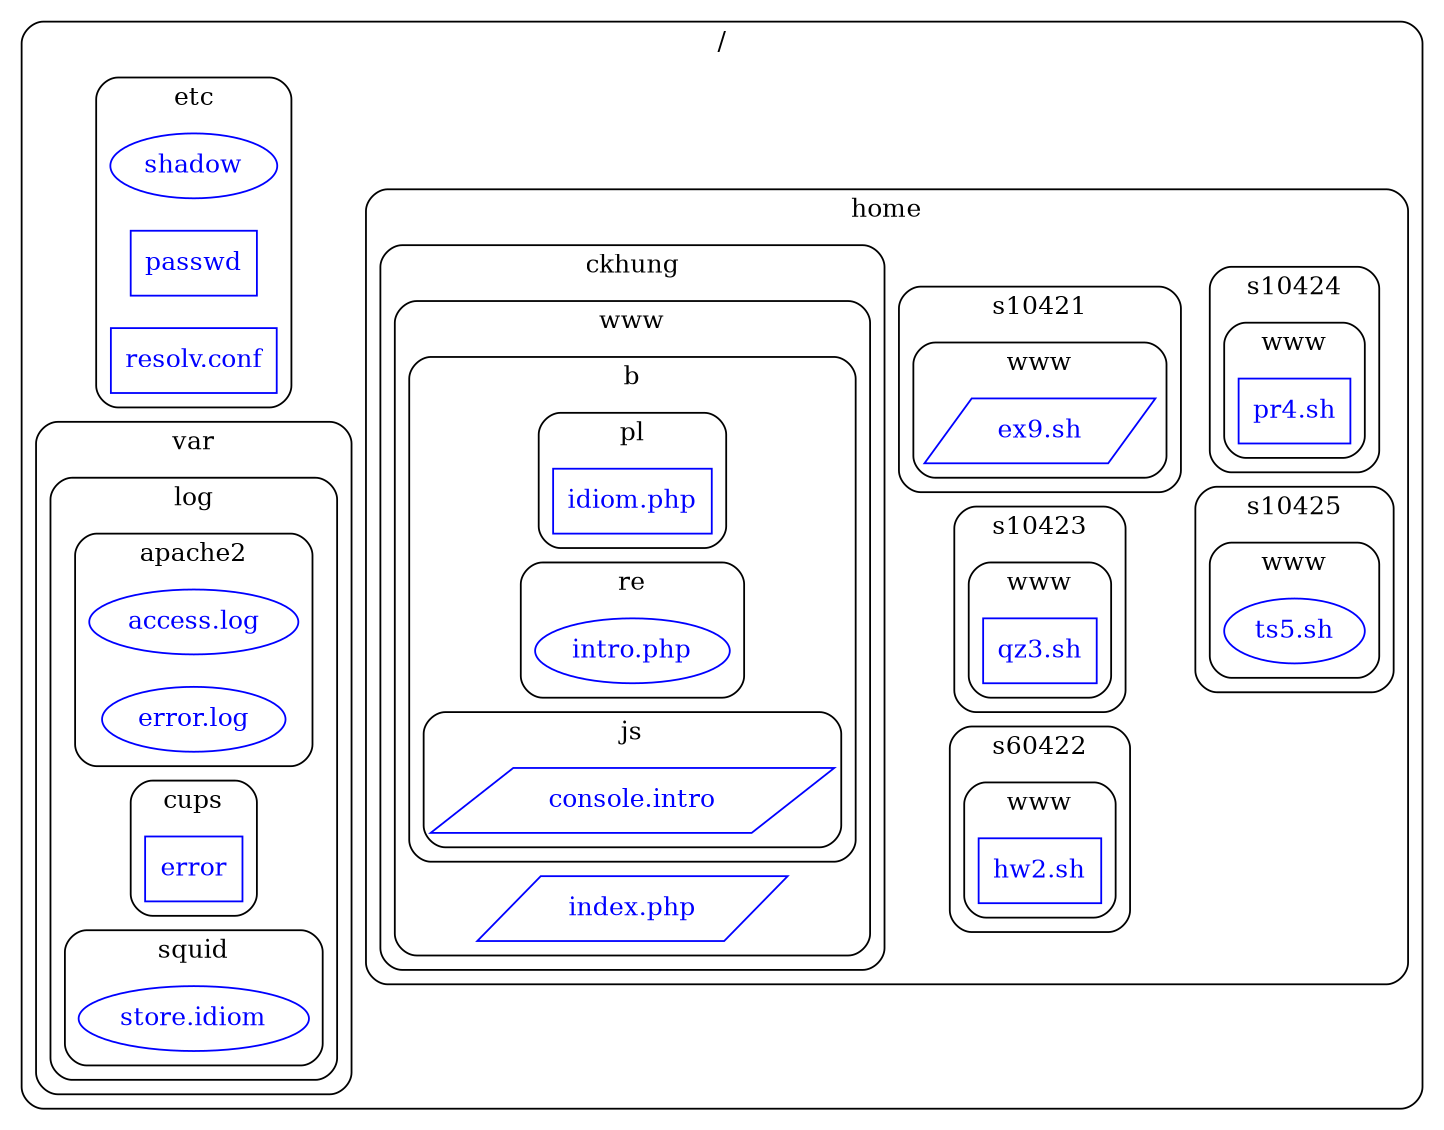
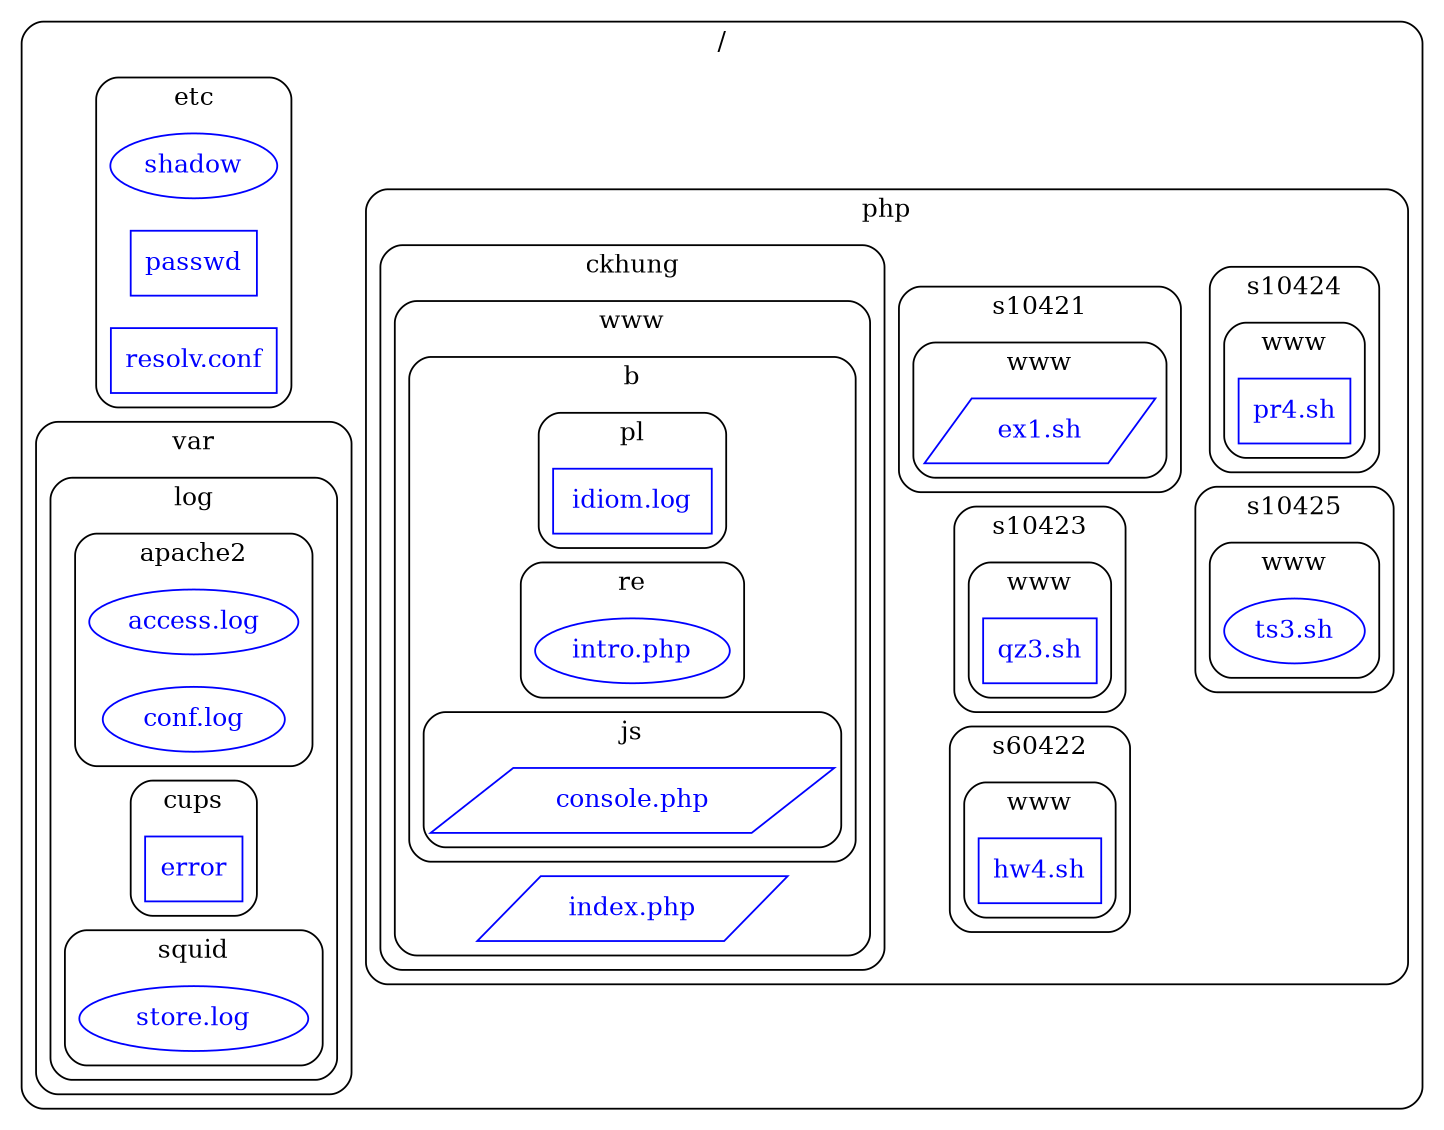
(887, 210) -> (887, 210)
(1040, 431) -> (1040, 431)
(632, 501) -> (632, 501)
(1295, 631) -> (1295, 631)
(194, 719) -> (194, 719)
(632, 800) -> (632, 800)
(1040, 871) -> (1040, 871)
(194, 1019) -> (194, 1019)
